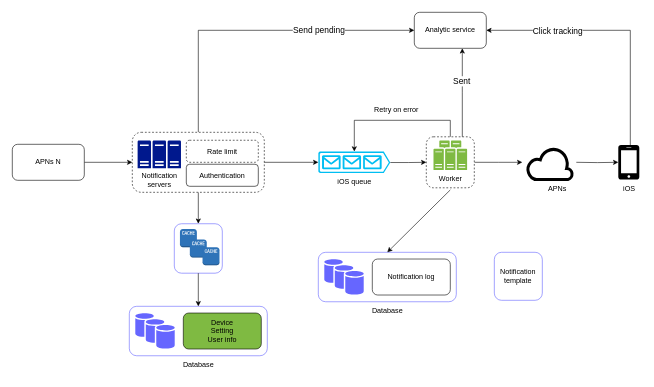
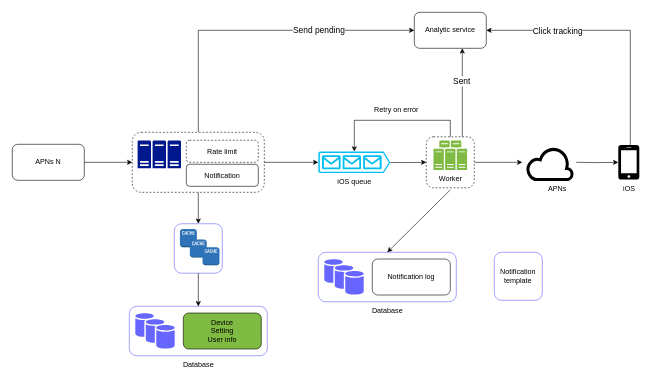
(222, 176) -> (222, 176)
(159, 180) -> none
